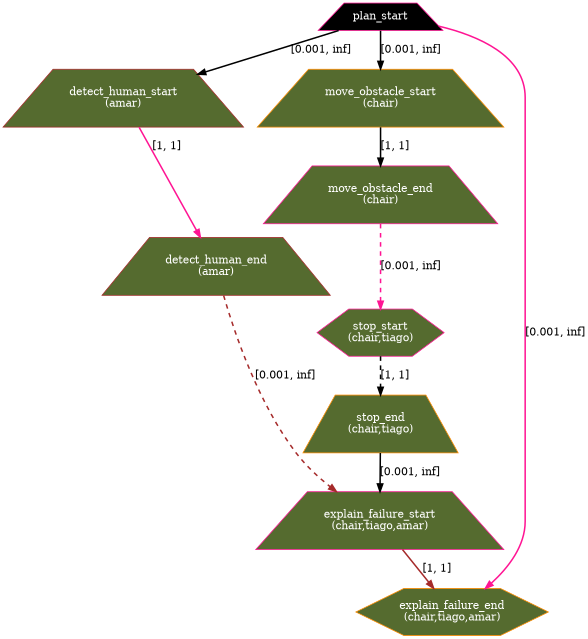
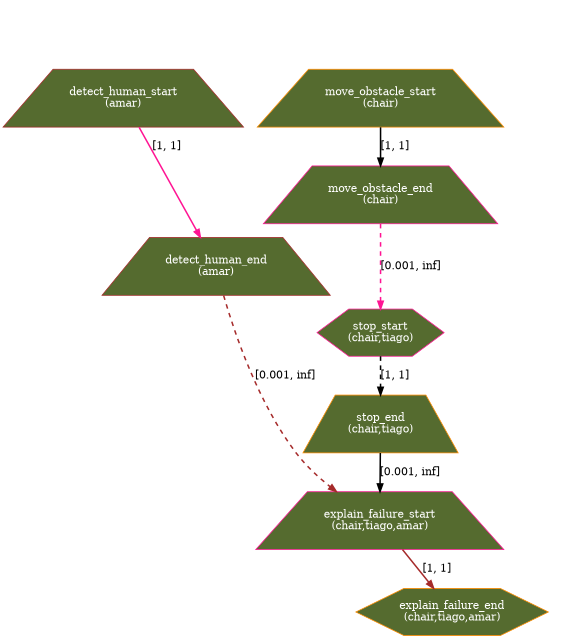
(381, 17) -> none
